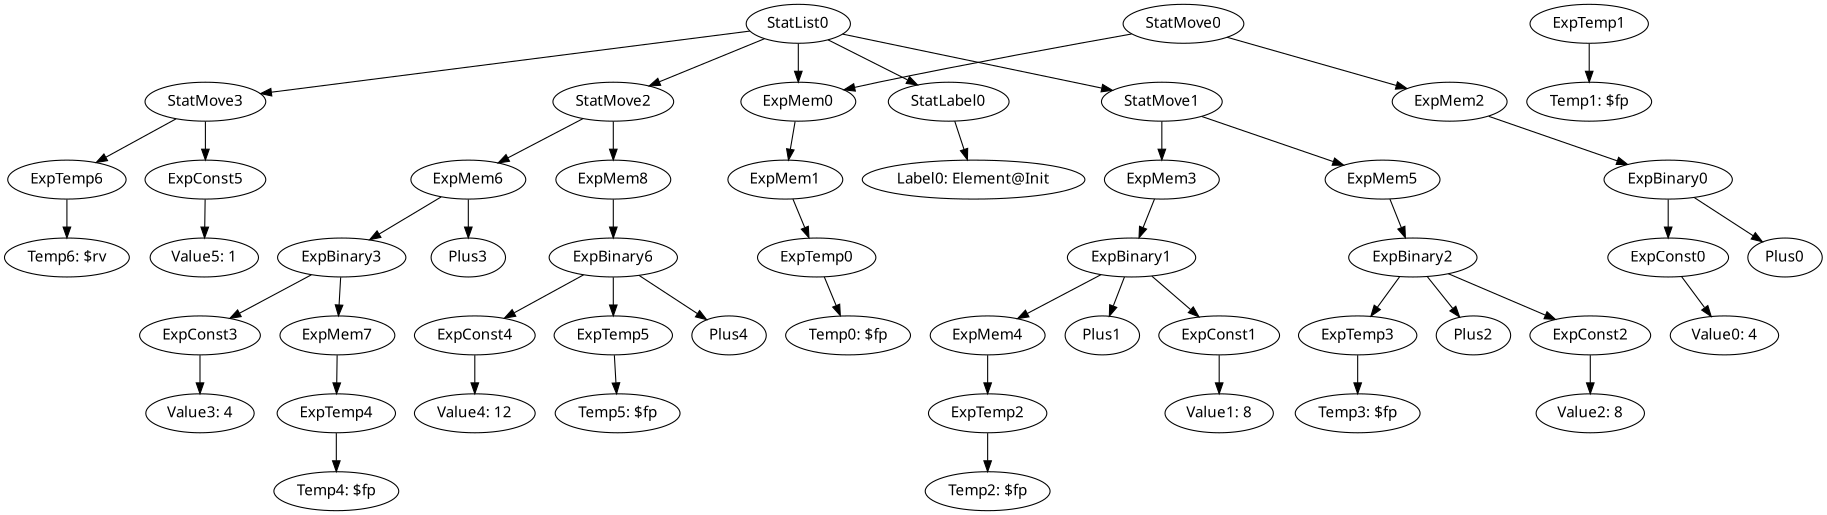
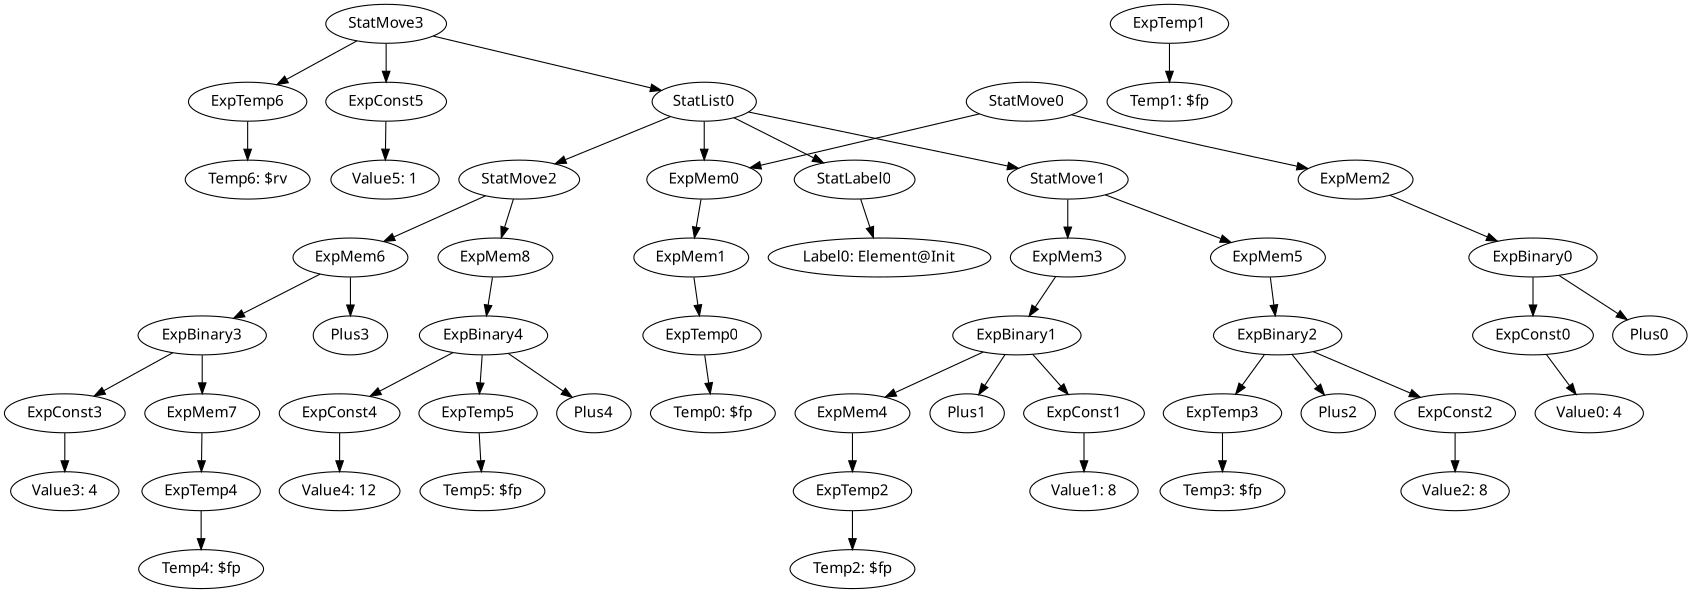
(511, 62) -> (542, 62)
(613, 258) -> (484, 335)
